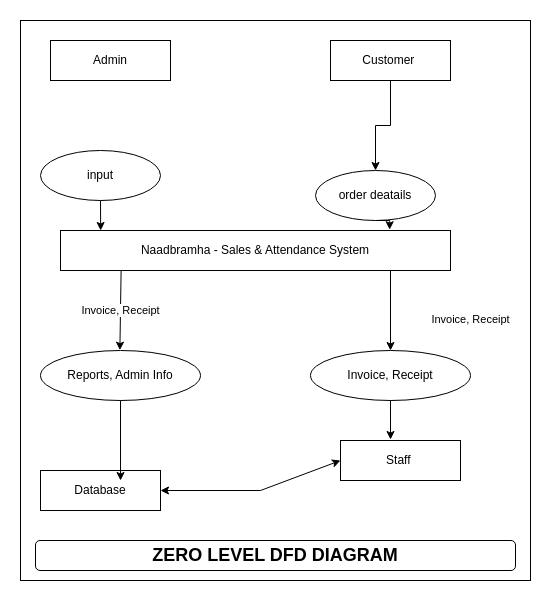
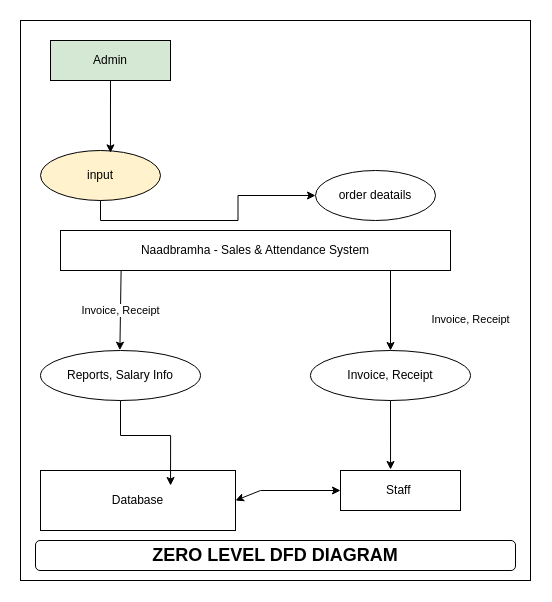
(111, 61) -> (111, 61)
(391, 61) -> none
none -> (110, 113)
(387, 126) -> none
(101, 176) -> (101, 176)
(101, 221) -> (216, 221)
(388, 221) -> none
(121, 376) -> (121, 376)
(401, 461) -> (401, 491)
(101, 491) -> (138, 501)
